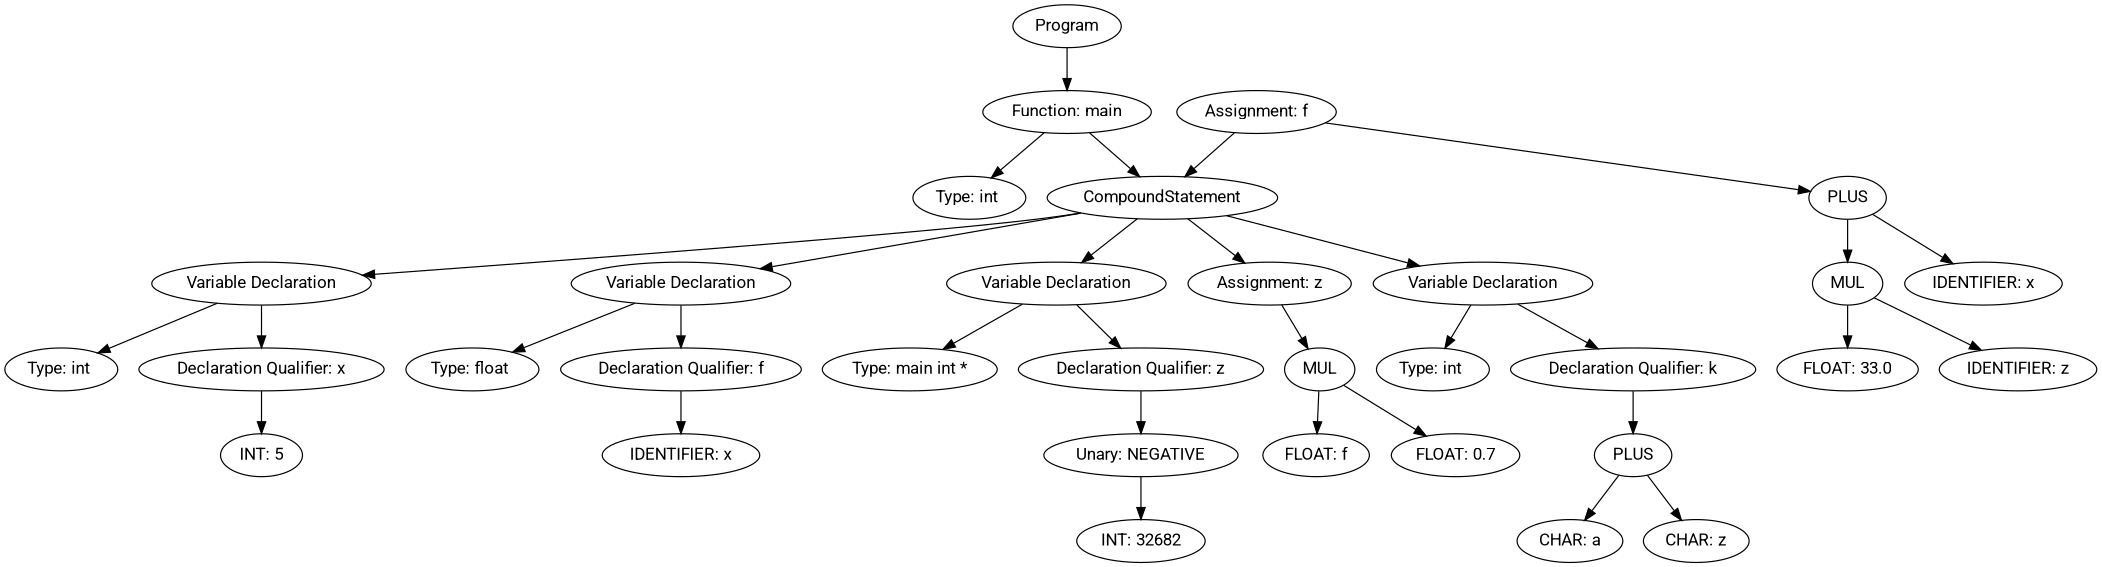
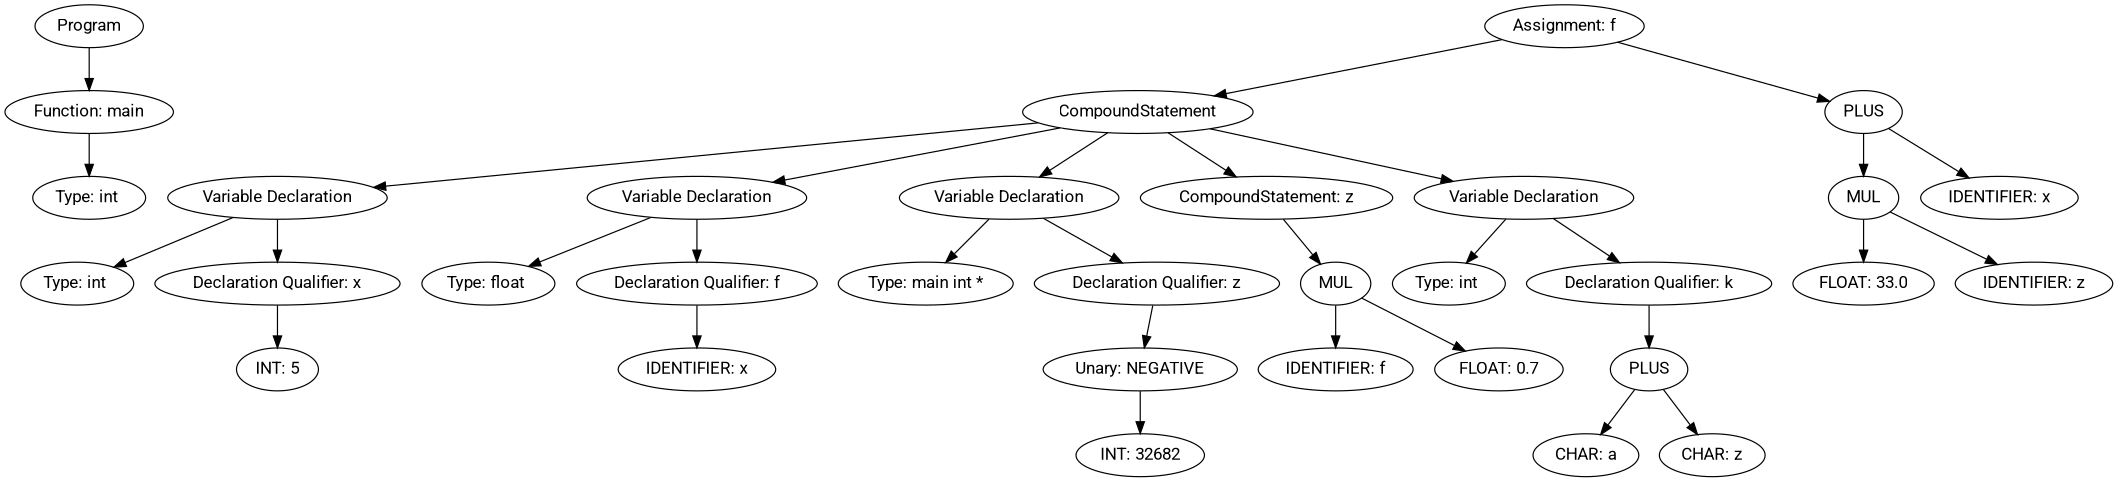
(1110, 151) -> none
(1270, 284) -> (1267, 198)
(1316, 455) -> (1336, 369)
